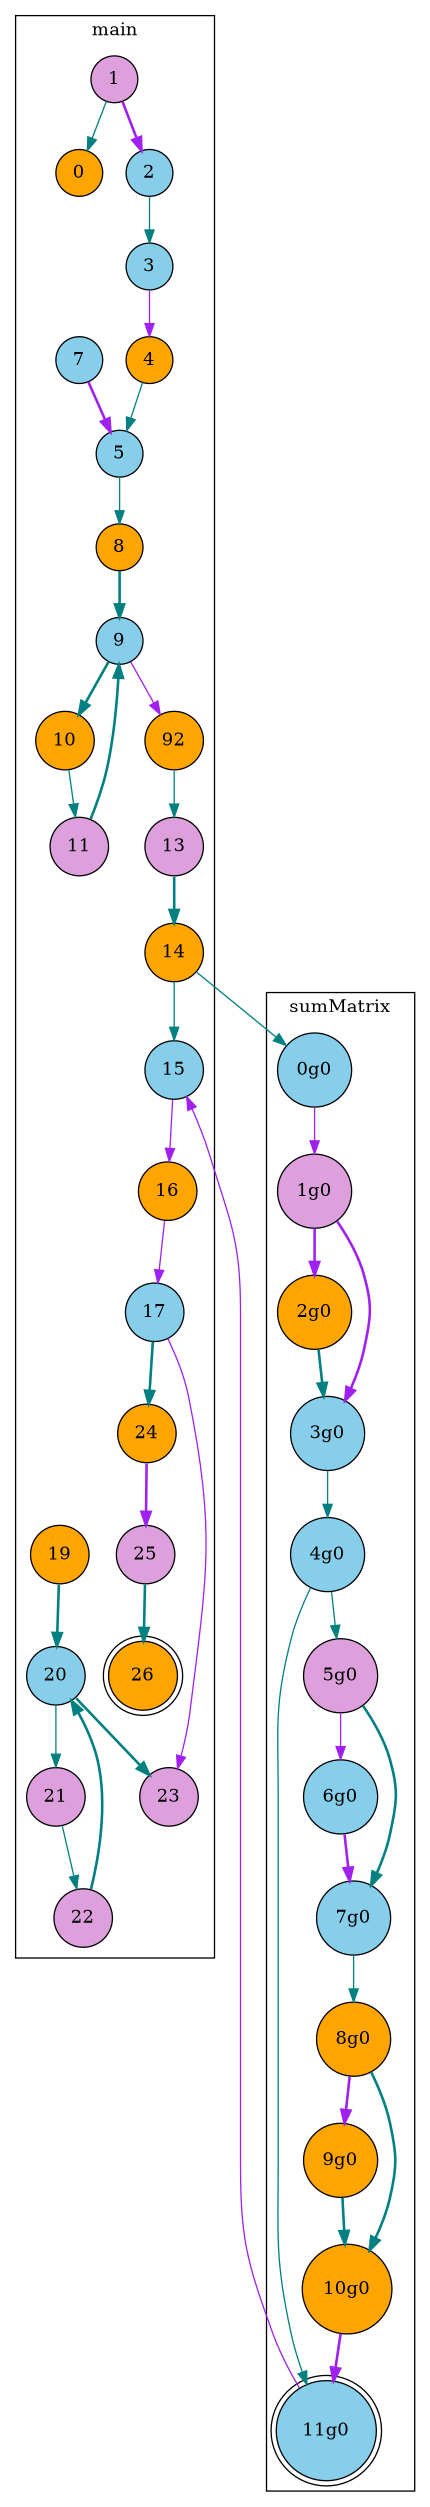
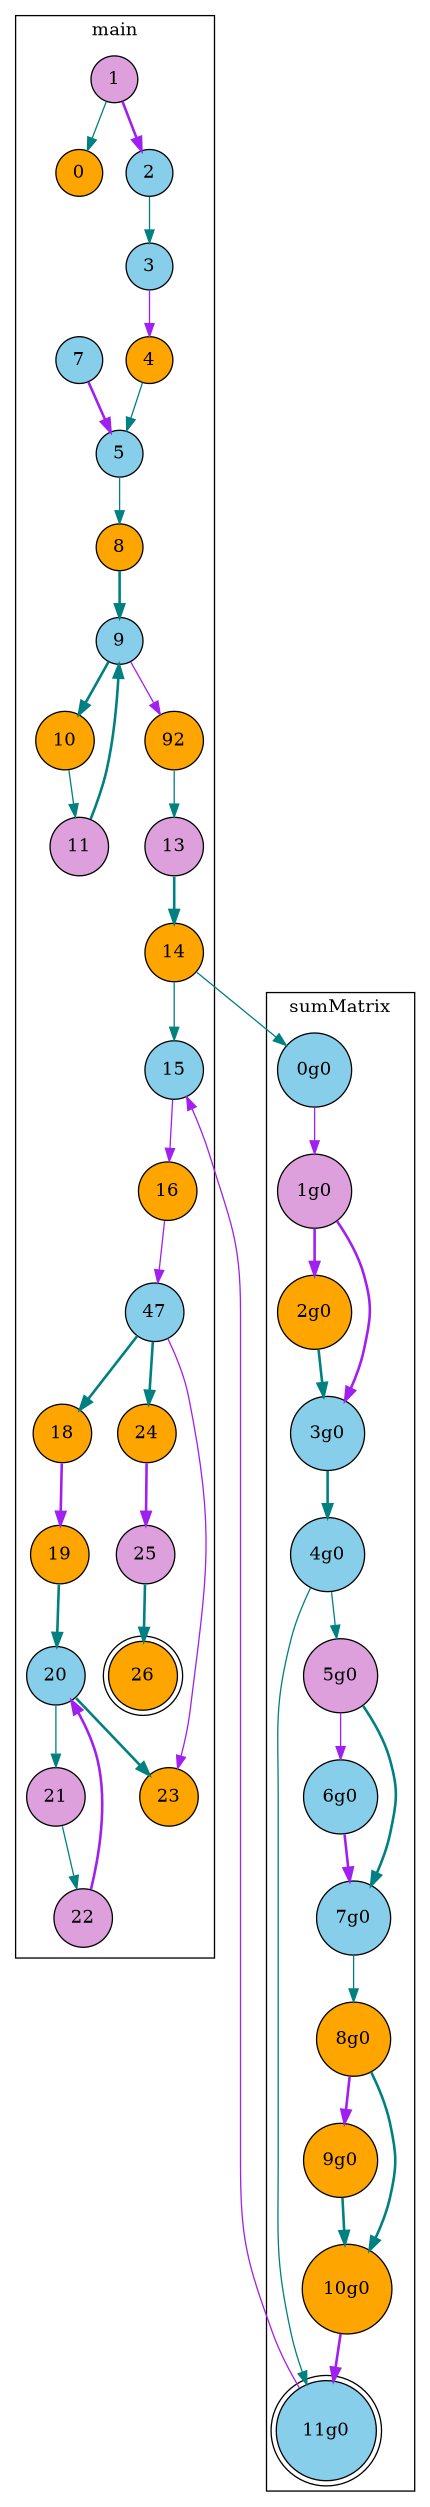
(155, 1312) -> (155, 1312)
none -> (62, 1433)
(328, 1488) -> (328, 1488)
(169, 1797) -> (169, 1797)
(102, 1799) -> (102, 1799)
